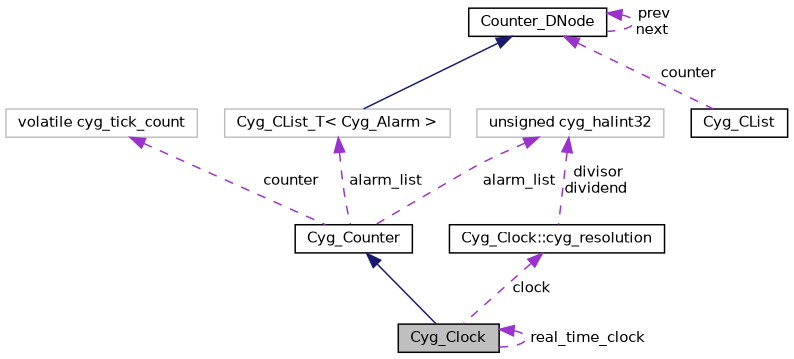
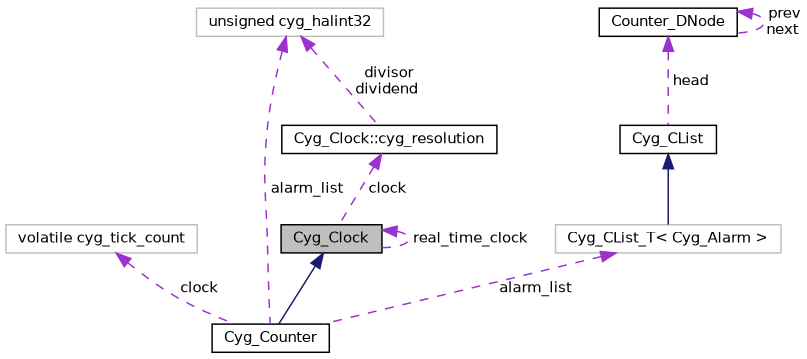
(686, 73) -> (689, 82)
(431, 76) -> (668, 197)
(289, 181) -> (197, 289)
(407, 294) -> (297, 295)
